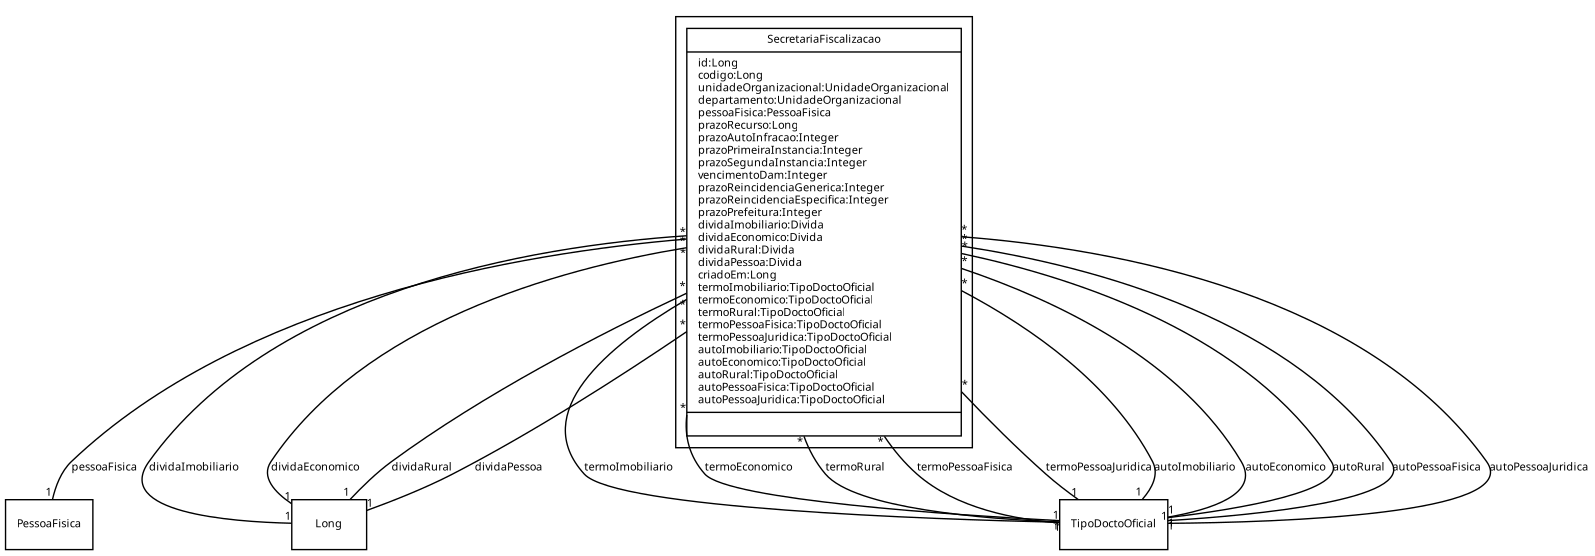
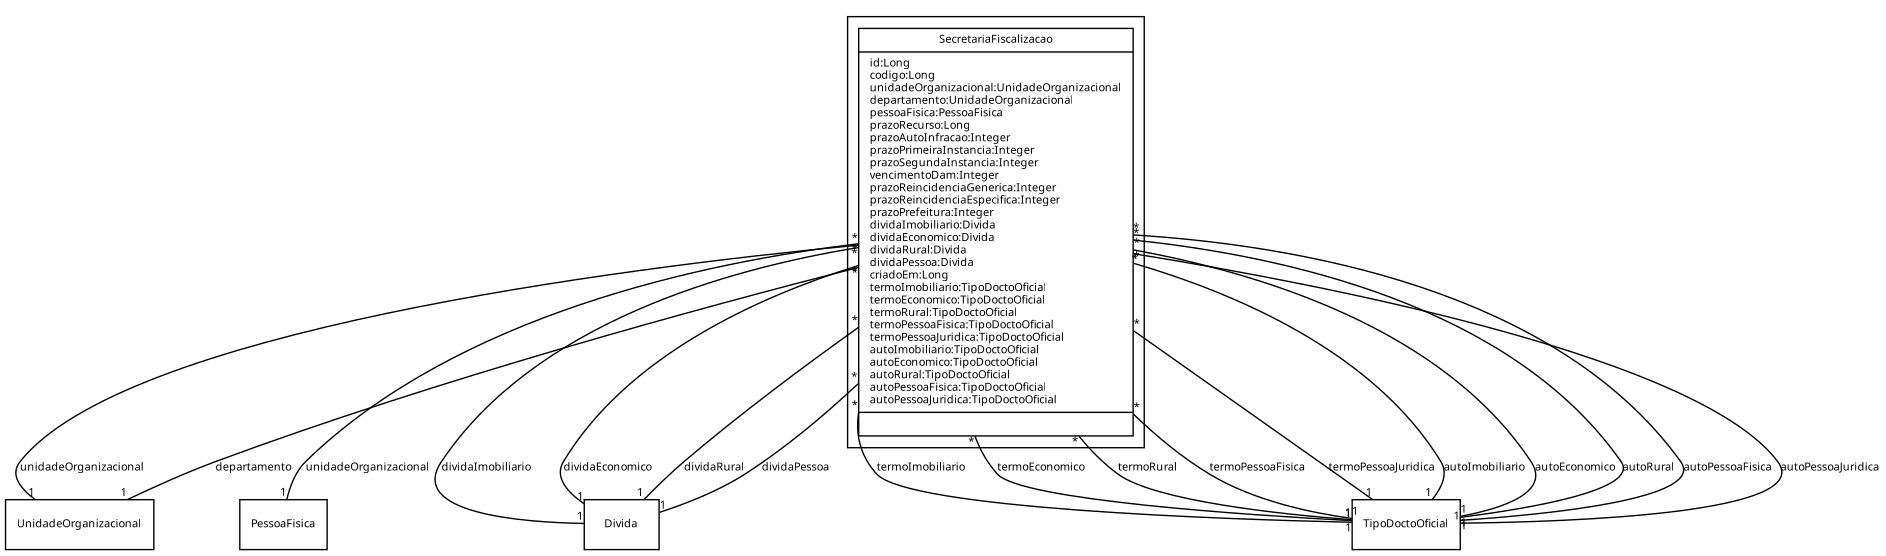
(105, 468) -> (368, 468)
none -> (80, 525)
(329, 525) -> (622, 525)
